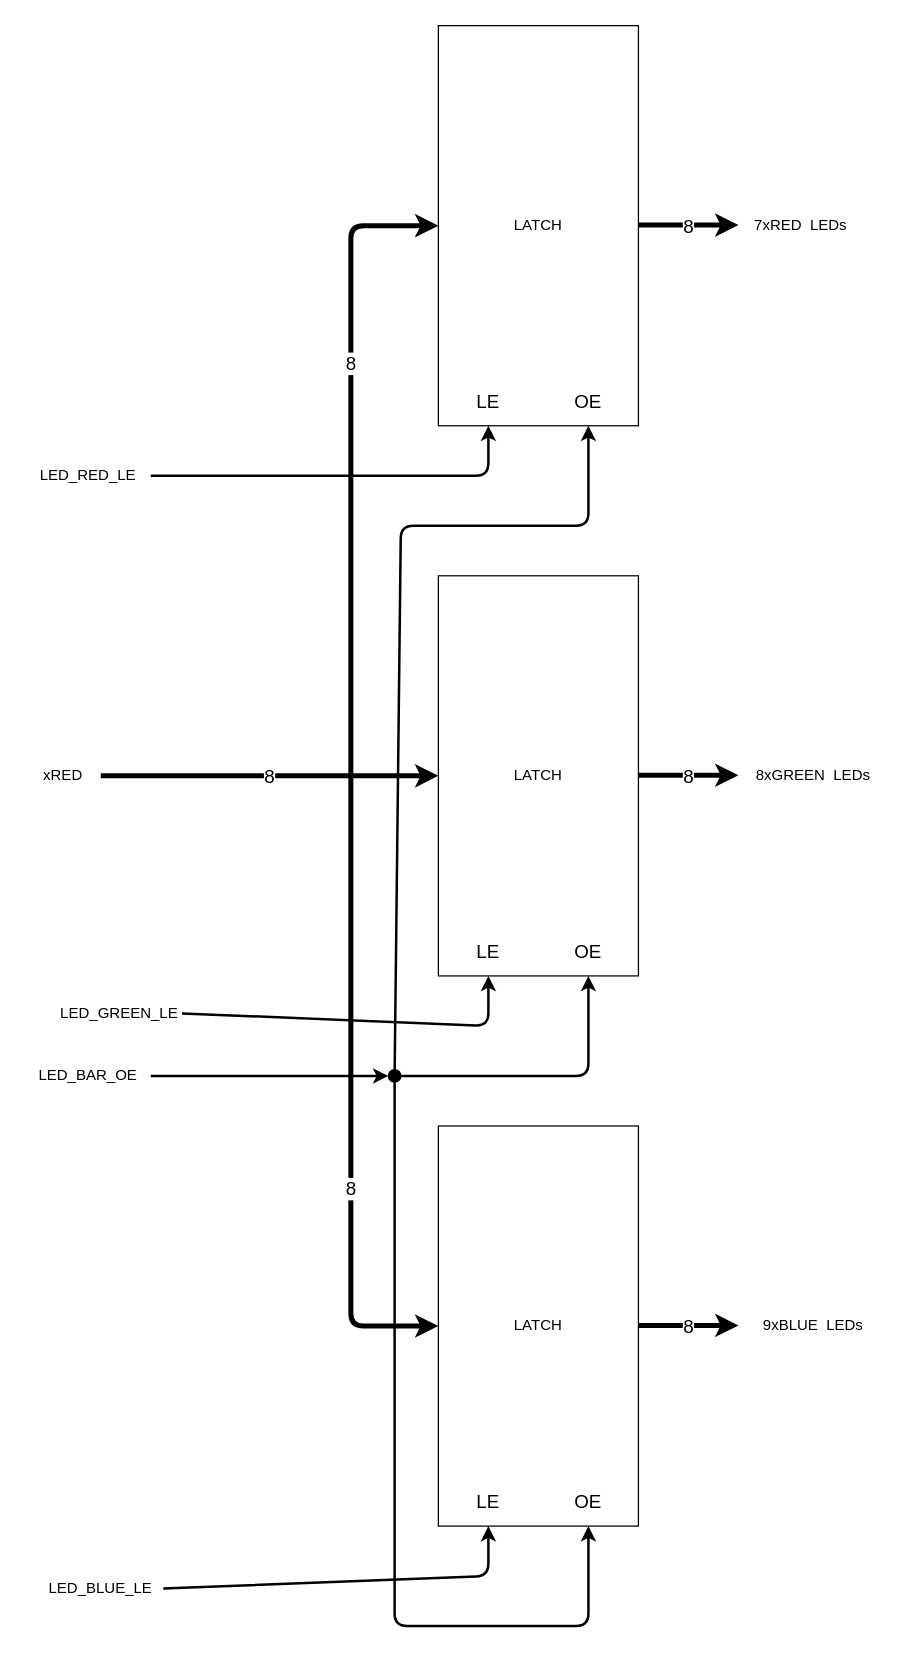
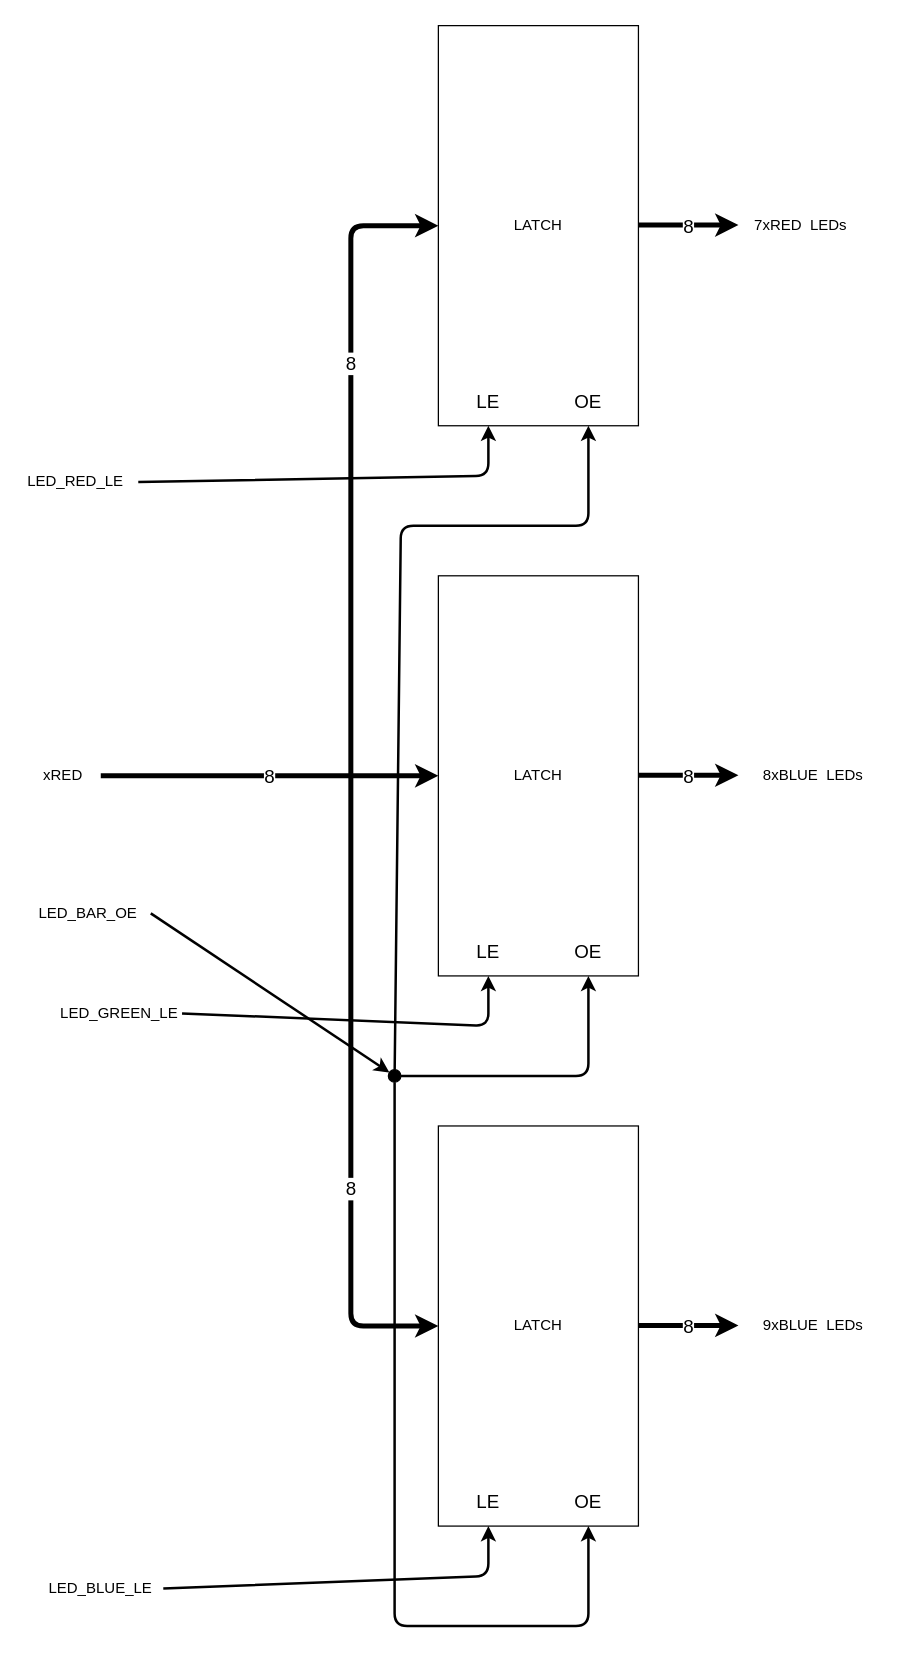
(88, 476) -> (76, 482)
(813, 776) -> (813, 776)
(88, 1076) -> (88, 913)
